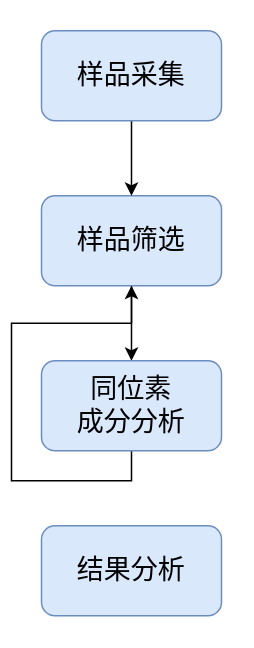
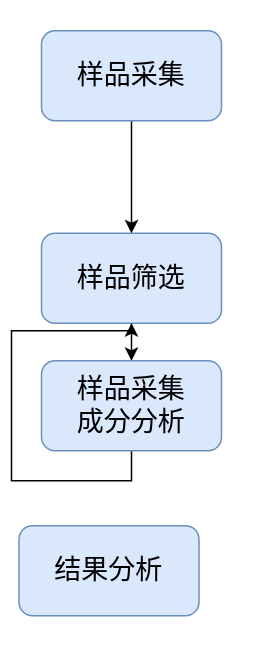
(131, 241) -> (131, 278)
(131, 406) -> (131, 406)
(131, 571) -> (109, 571)
